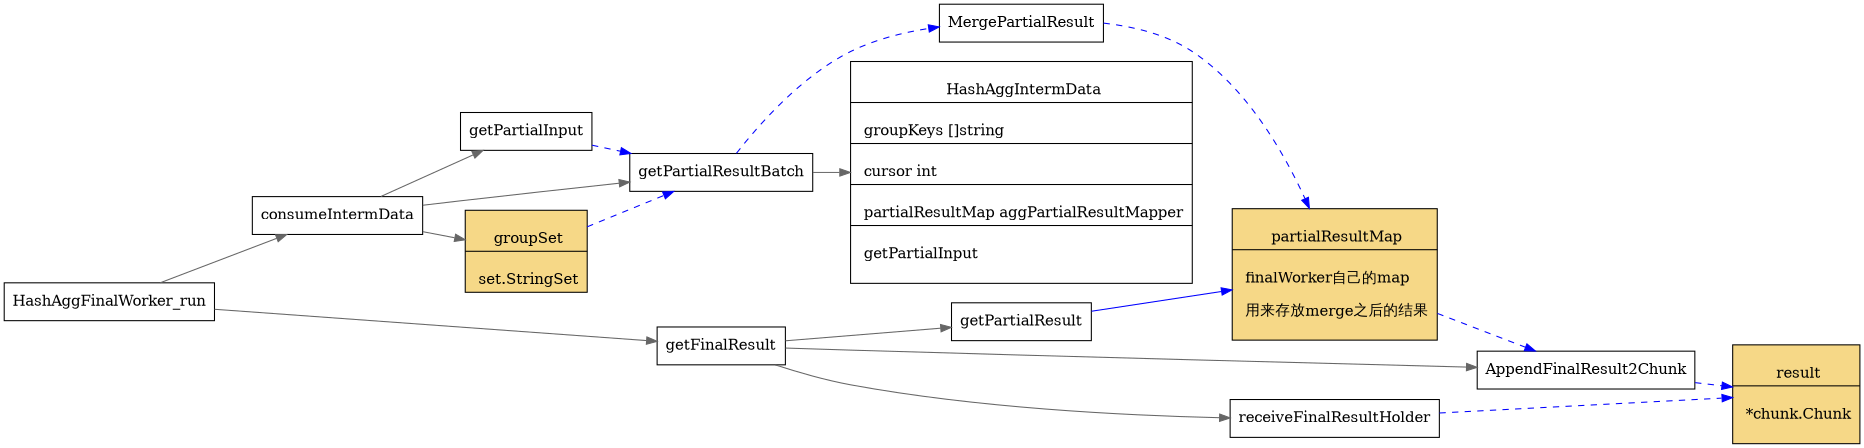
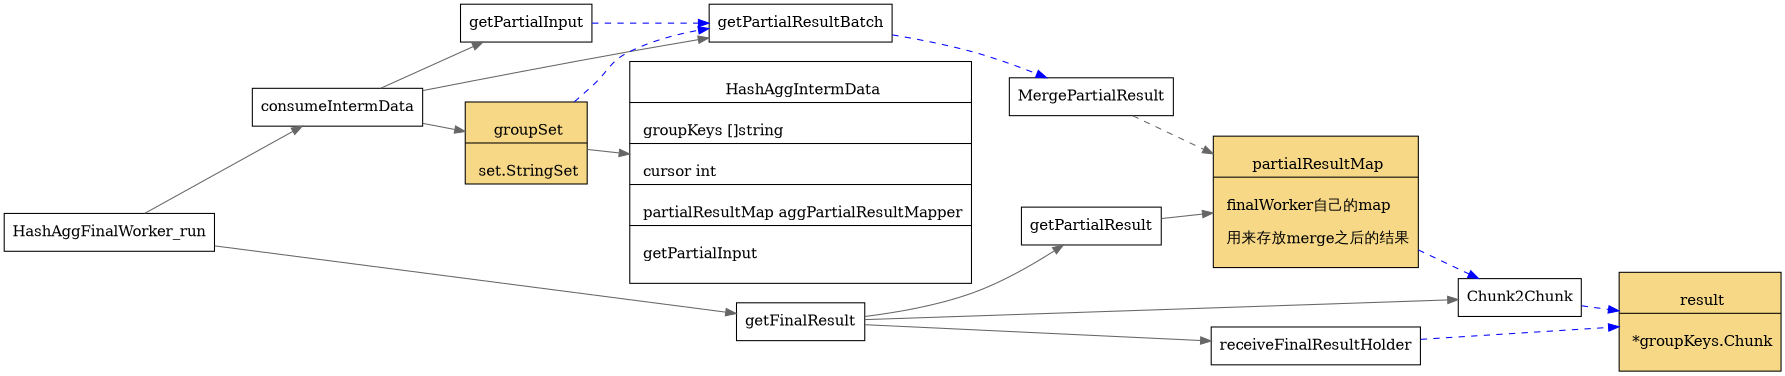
(1228, 81) -> (1168, 133)
(826, 172) -> (603, 151)
(1156, 301) -> (1182, 216)
(1586, 370) -> (1520, 298)
(1796, 414) -> (1700, 342)
